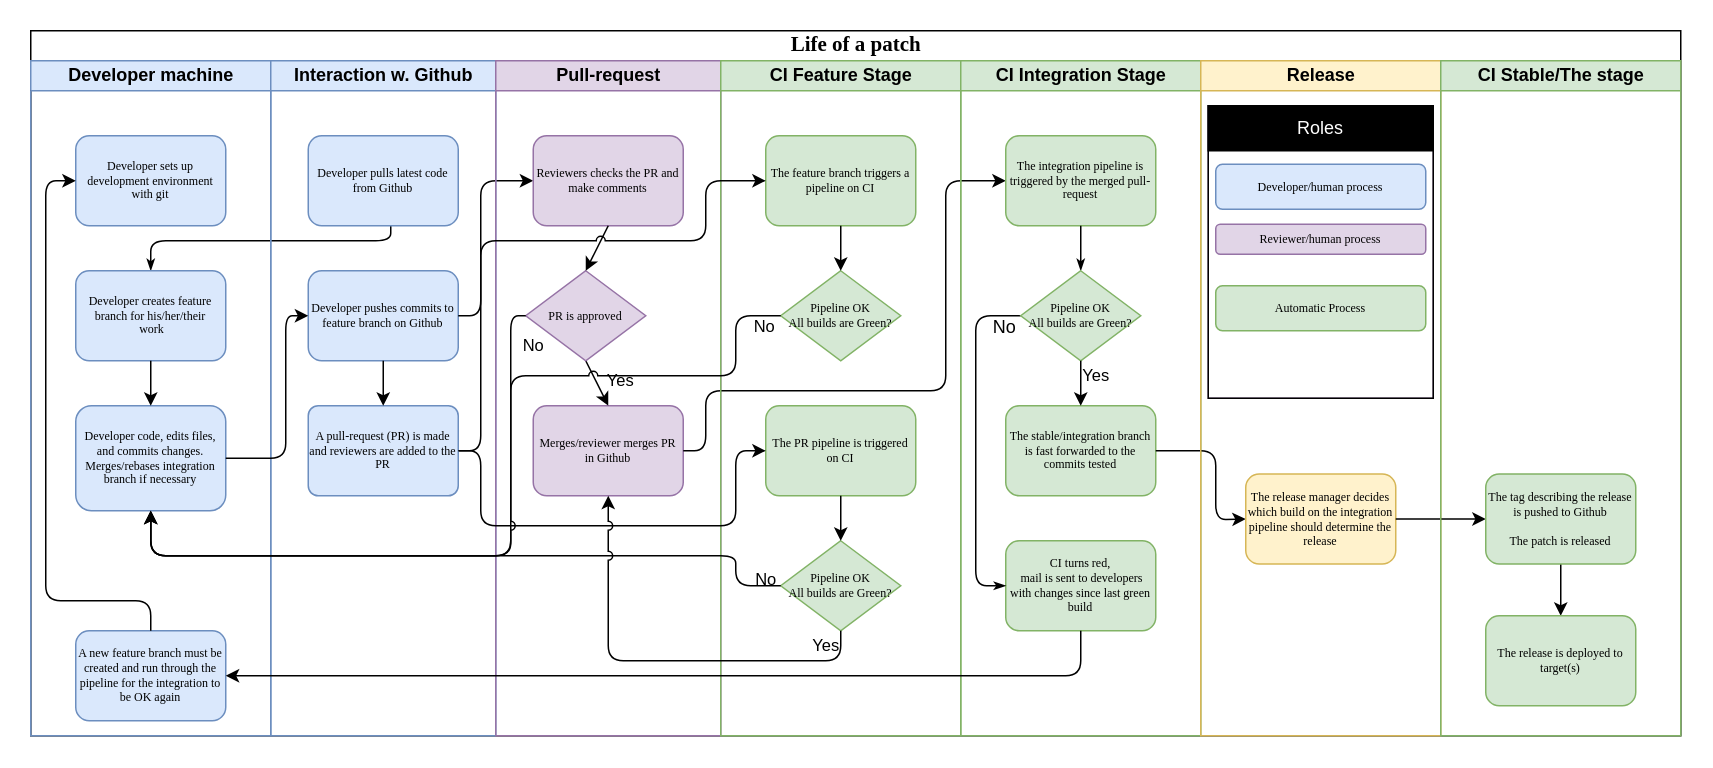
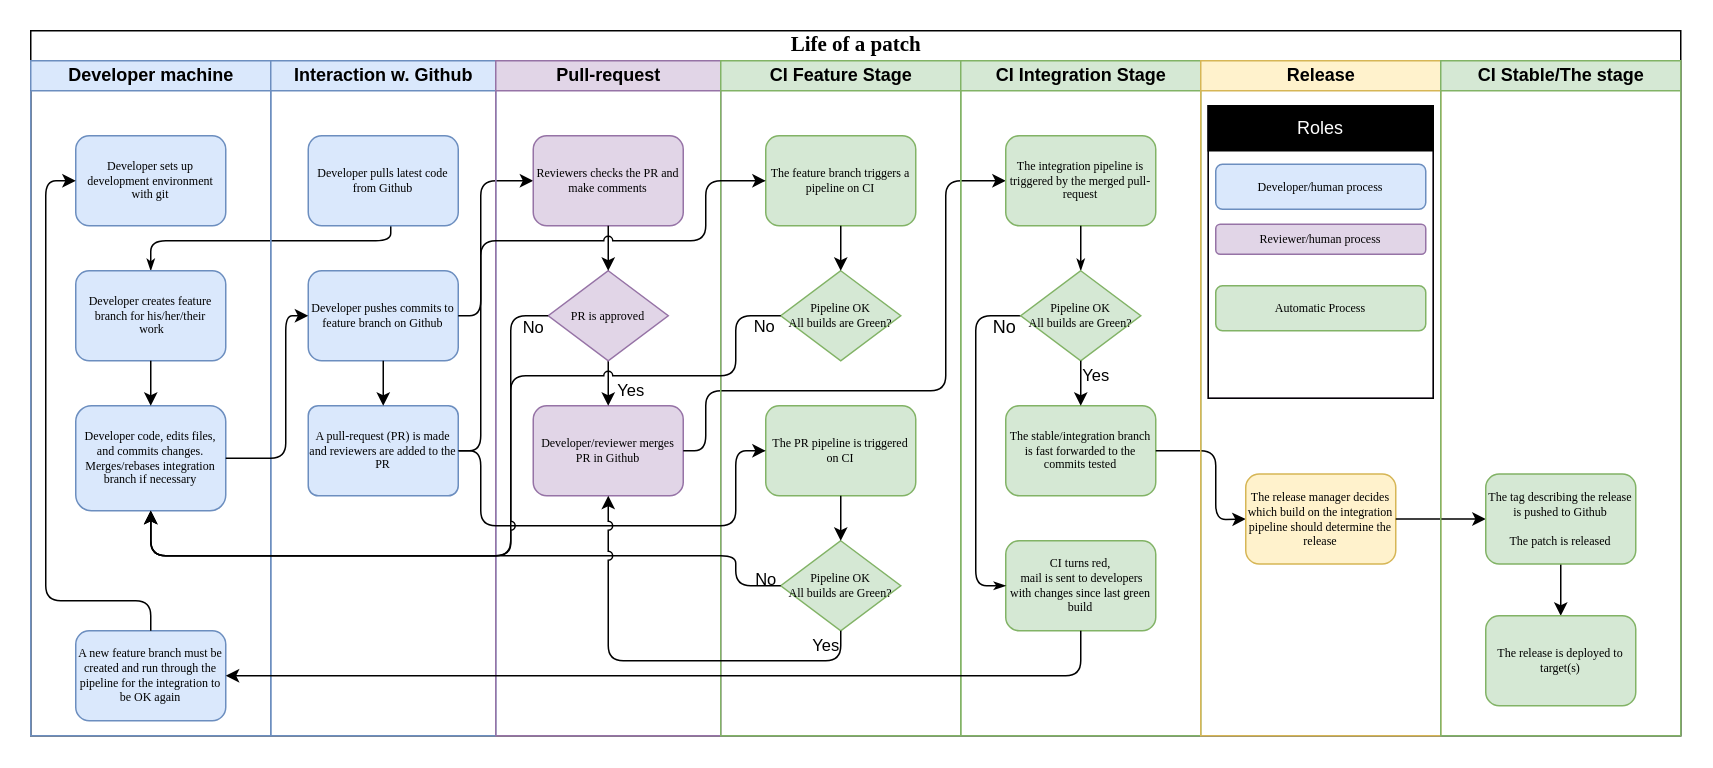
(586, 316) -> (608, 316)
(608, 451) -> (608, 451)
